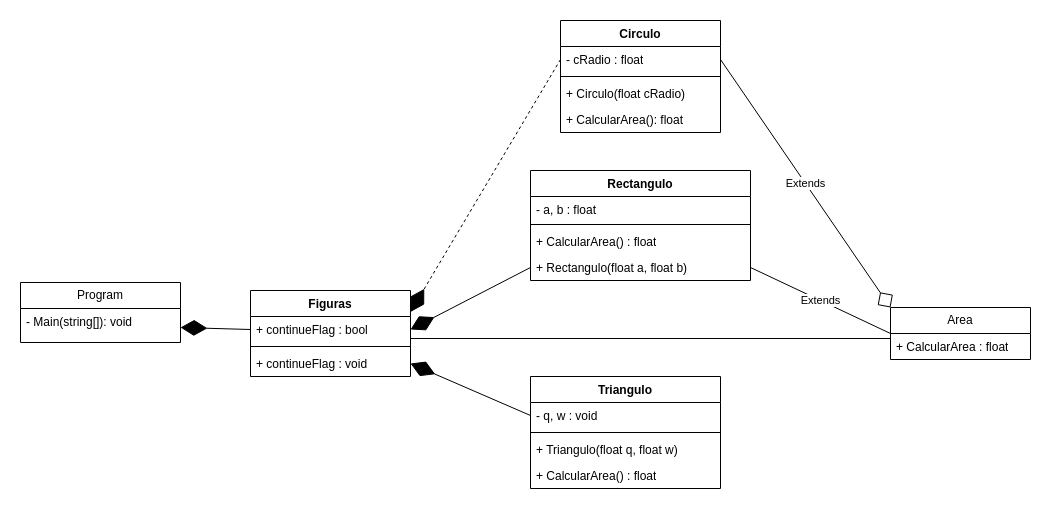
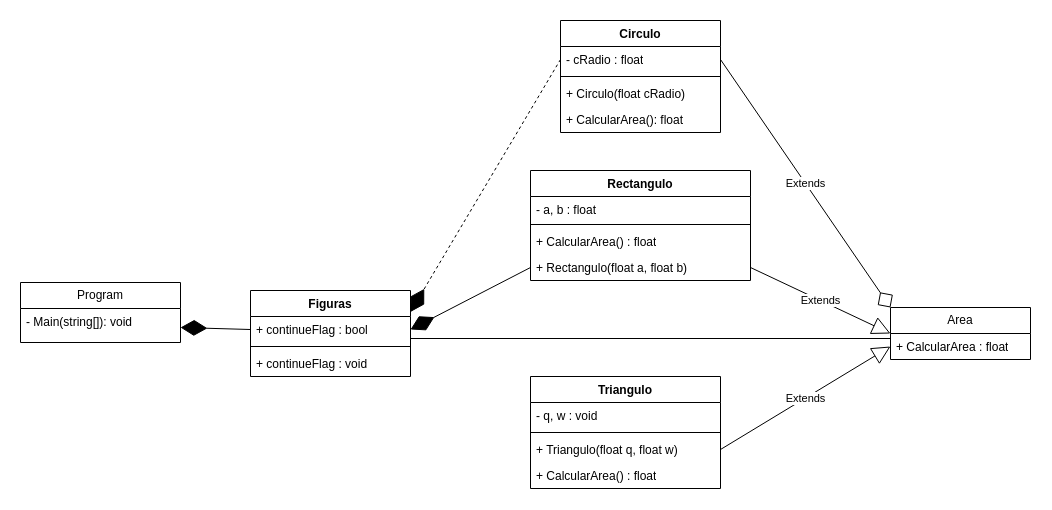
(880, 328) -> (872, 325)
(481, 394) -> none
none -> (799, 402)
